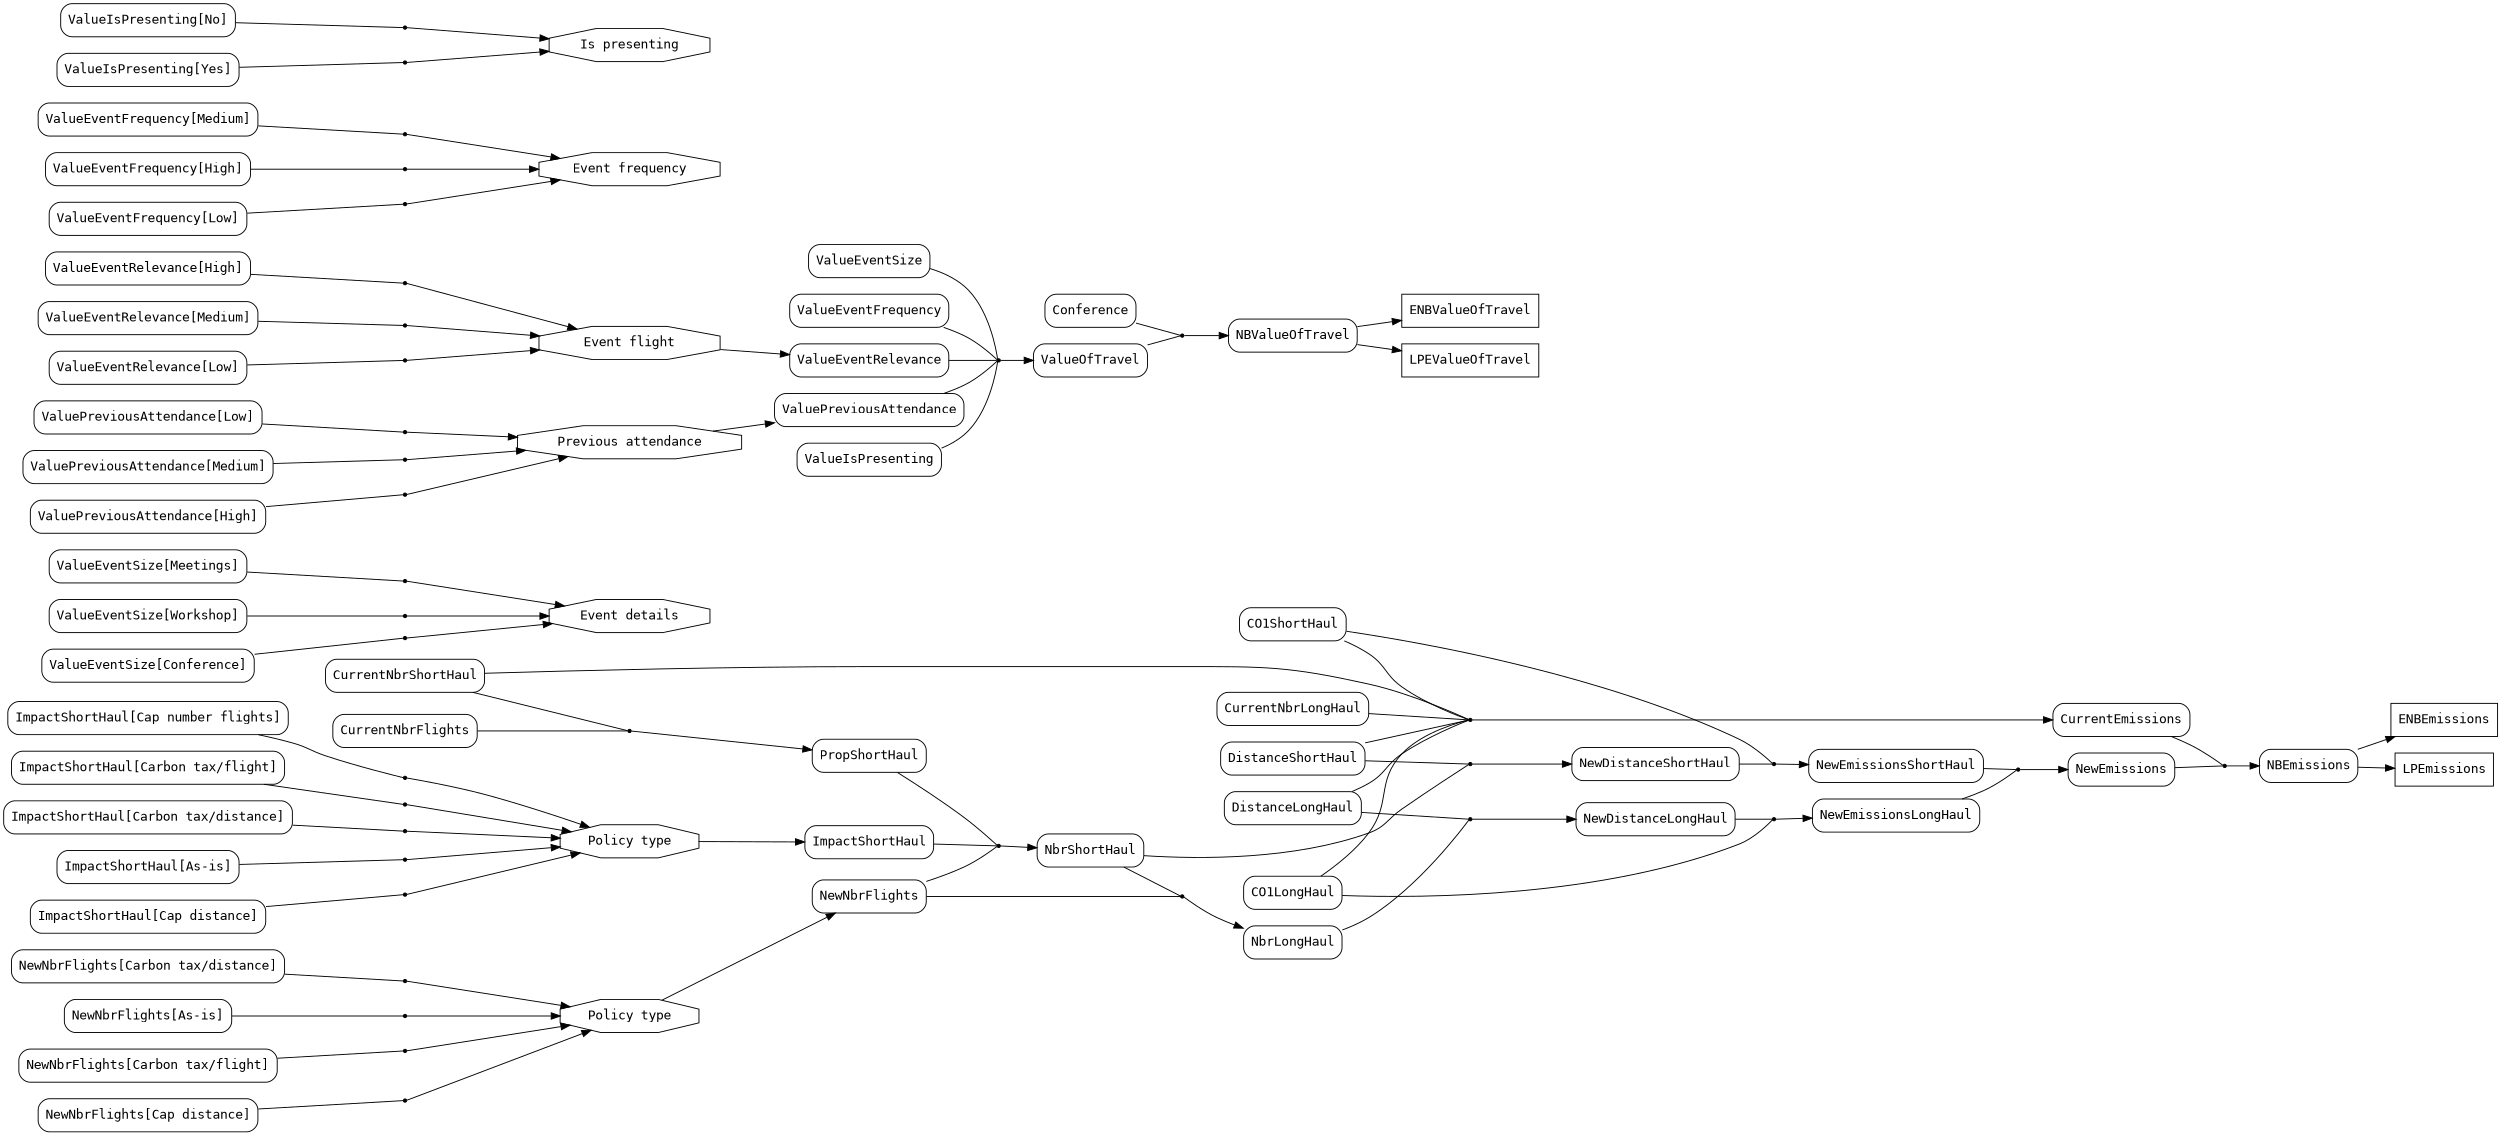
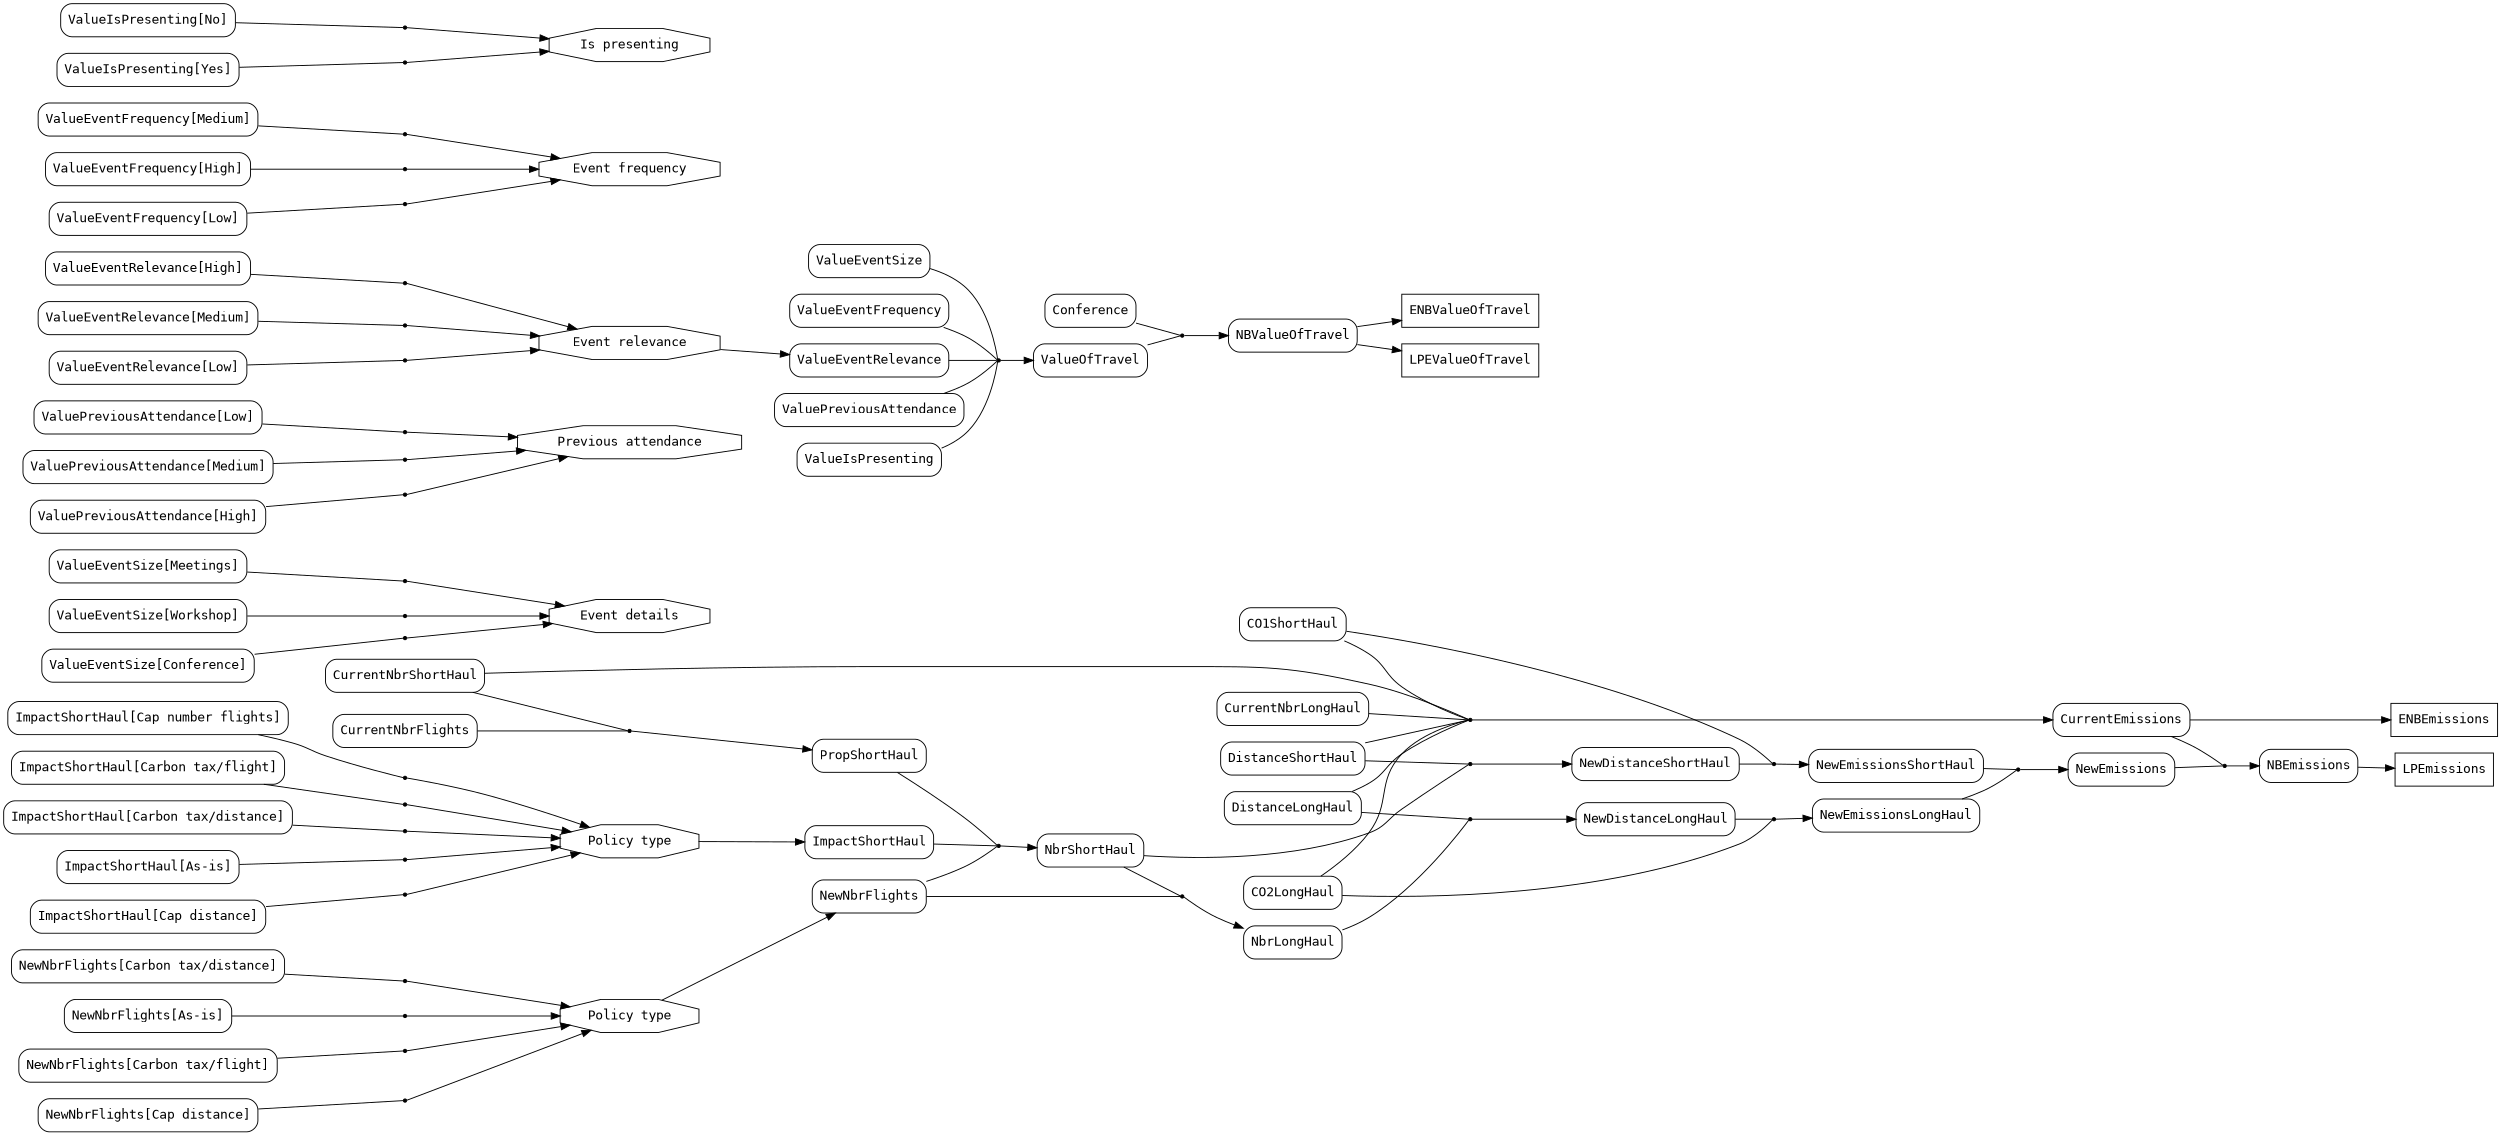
(630, 343) -> (630, 343)
(739, 428) -> none
(2372, 744) -> (2286, 720)
(1293, 893) -> (1293, 893)
